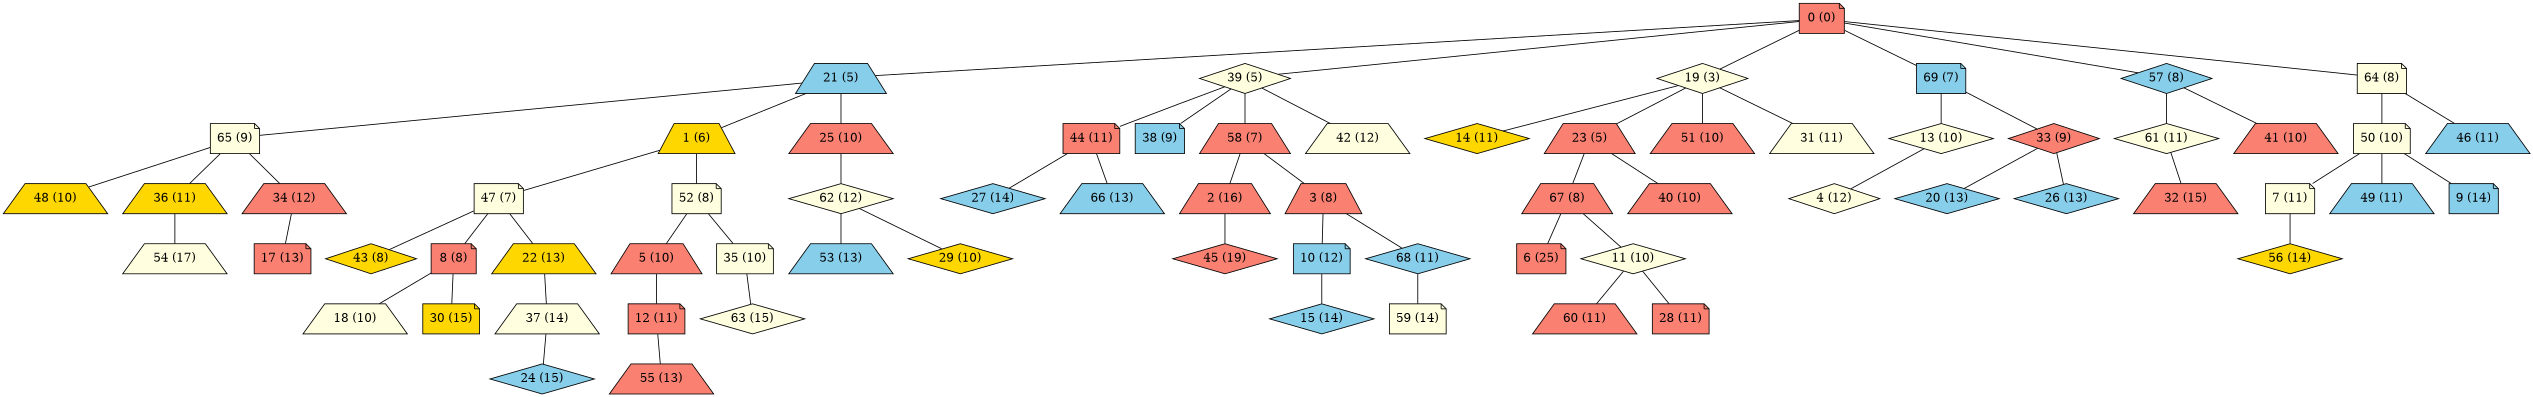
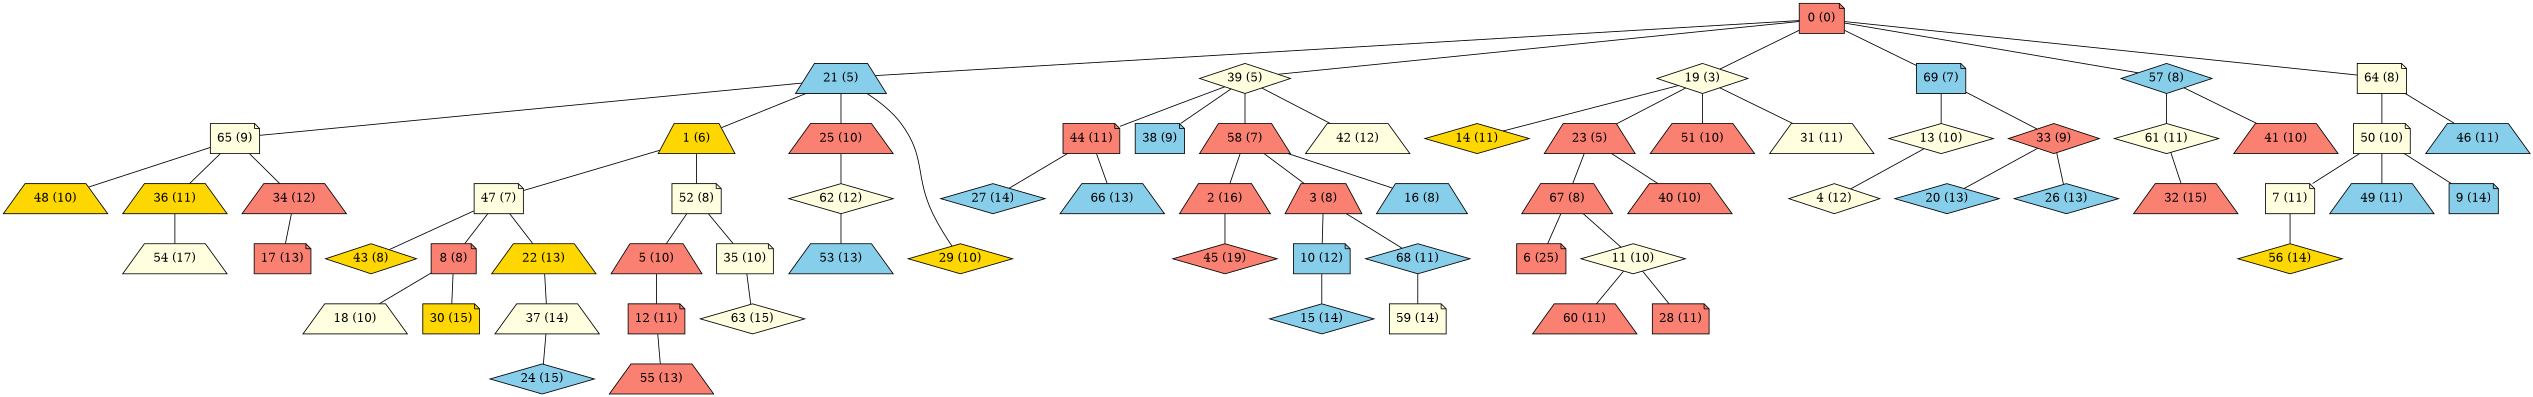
none -> (1422, 199)
(901, 229) -> (919, 164)
